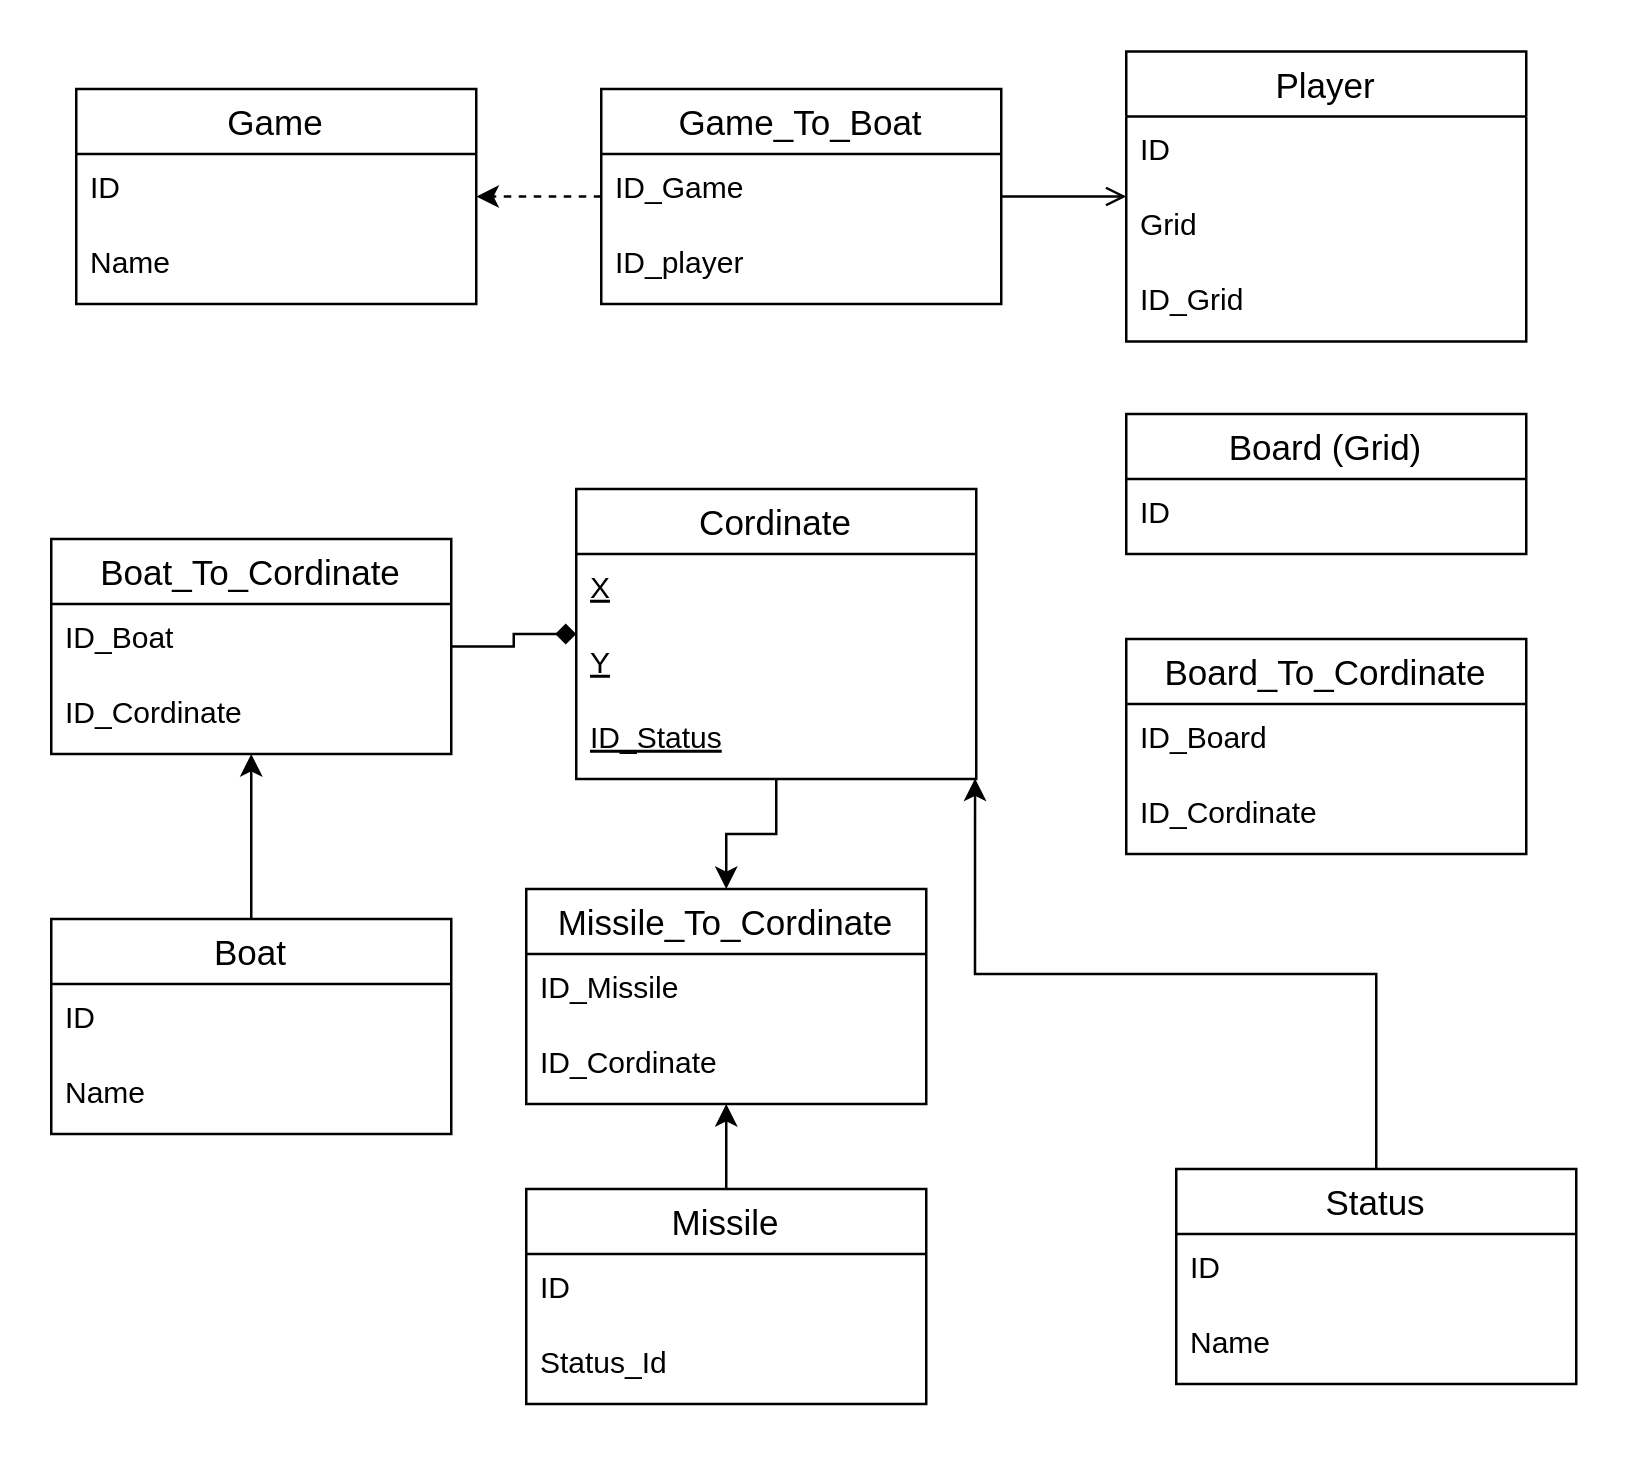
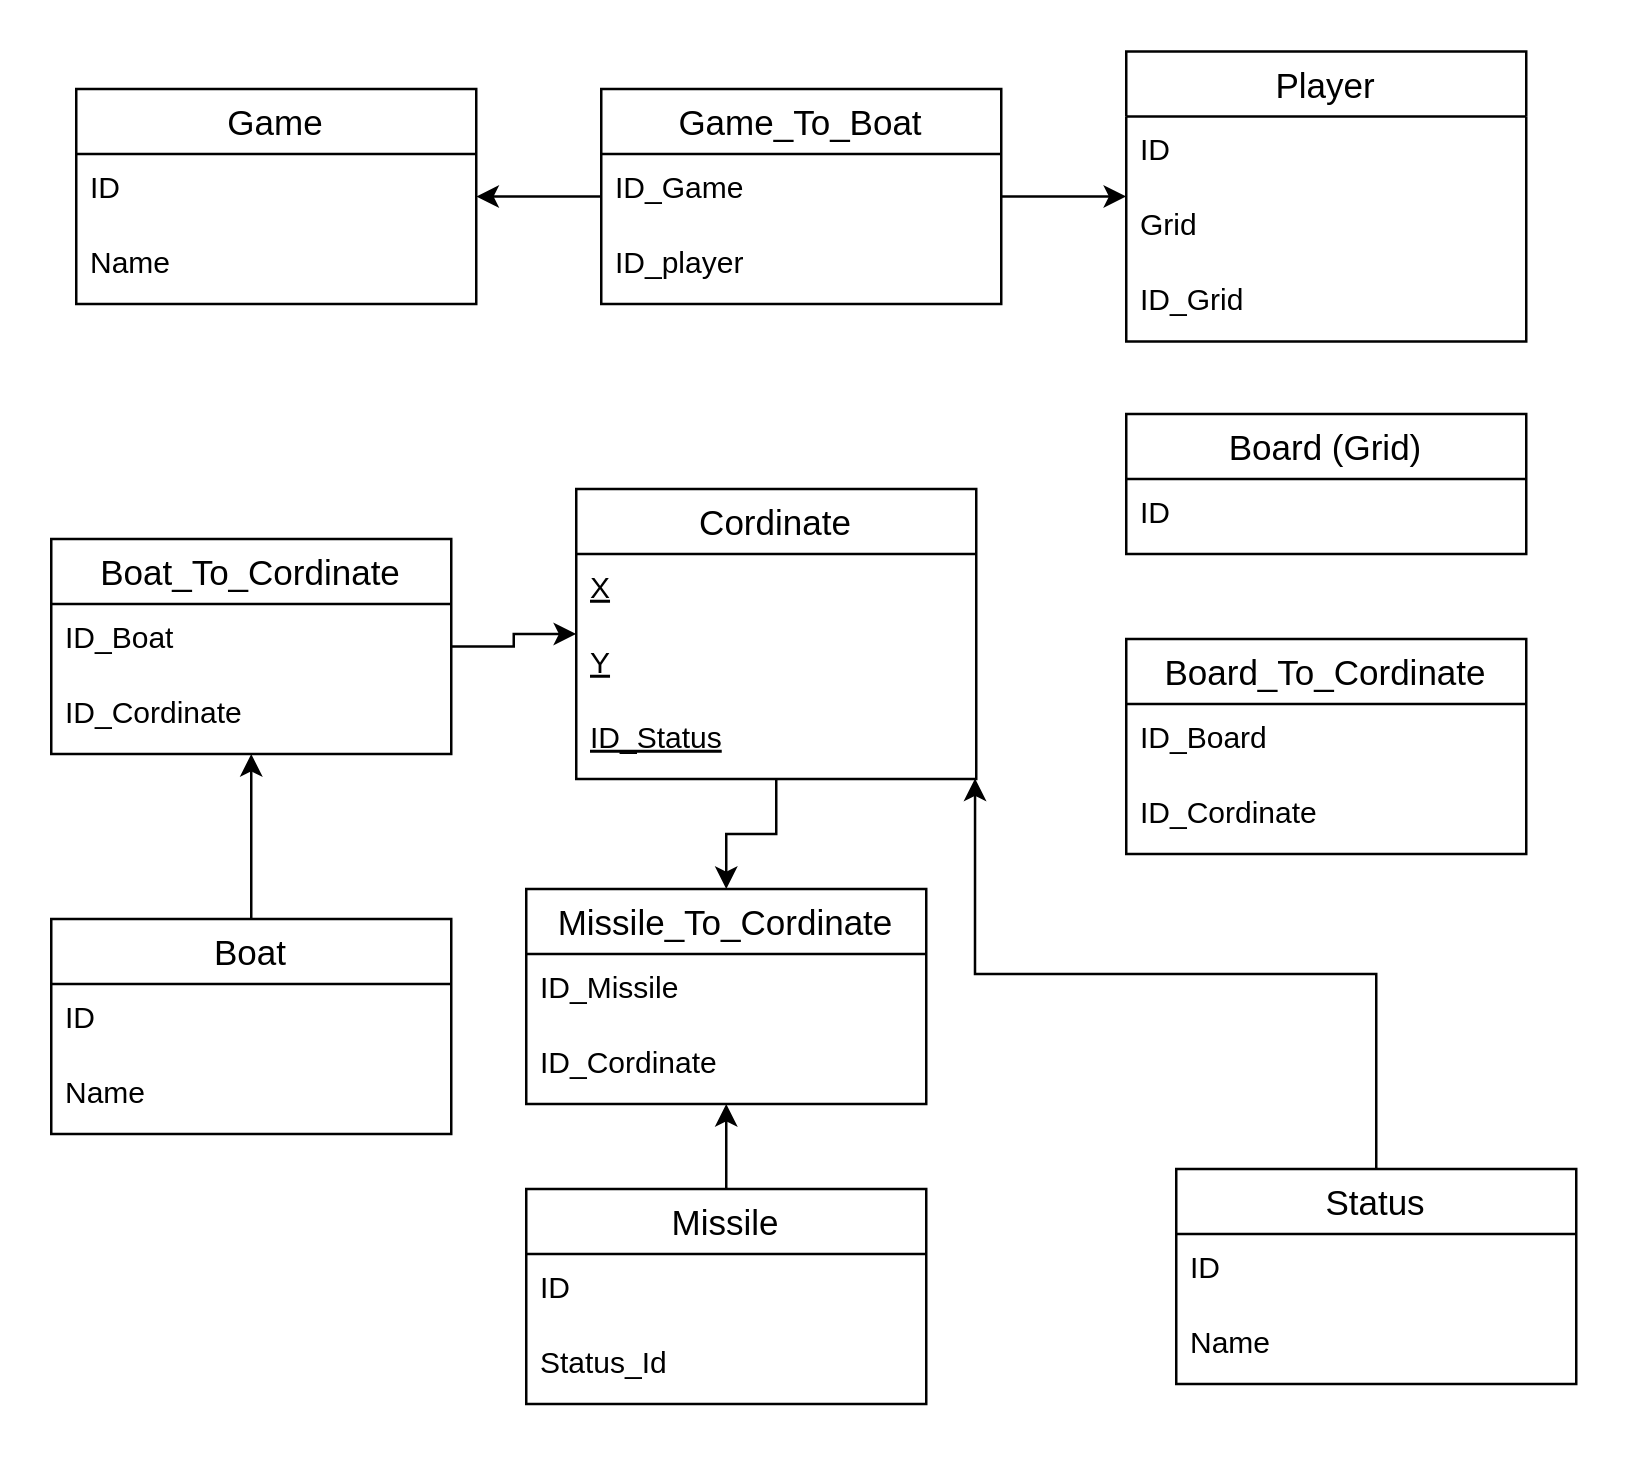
(545, 196) -> (545, 196)
(1112, 196) -> (1108, 196)
(556, 634) -> (557, 634)
